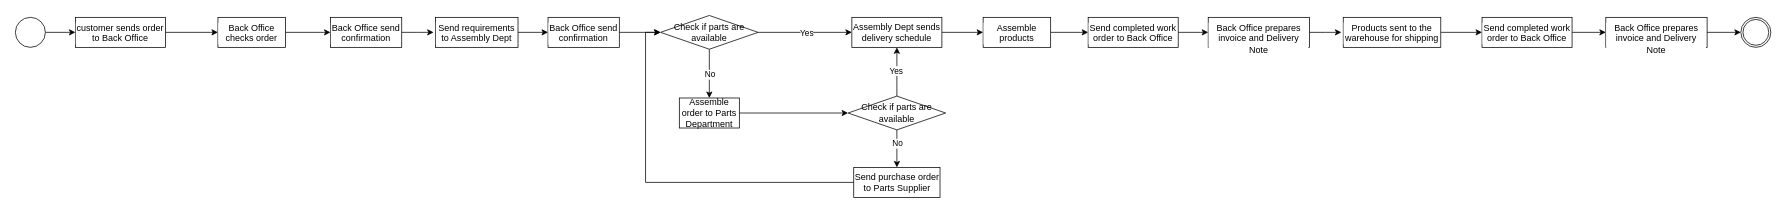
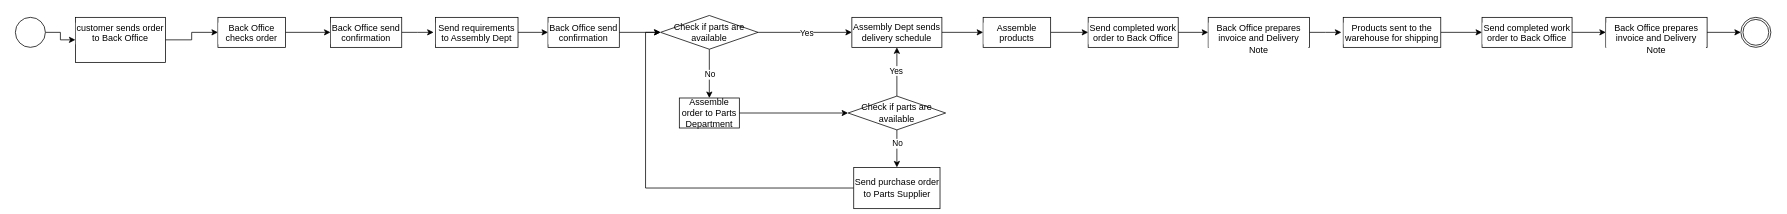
(120, 32) -> (120, 40)
(897, 182) -> (897, 188)
